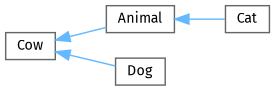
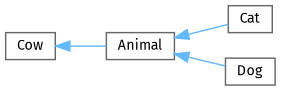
(92, 61) -> (207, 62)
